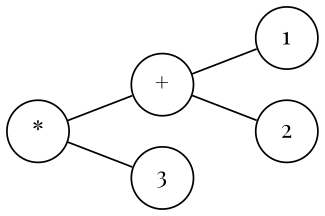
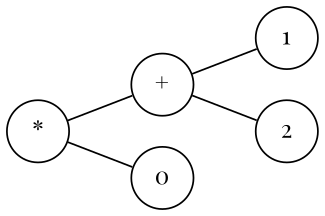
(162, 178) -> (162, 178)
